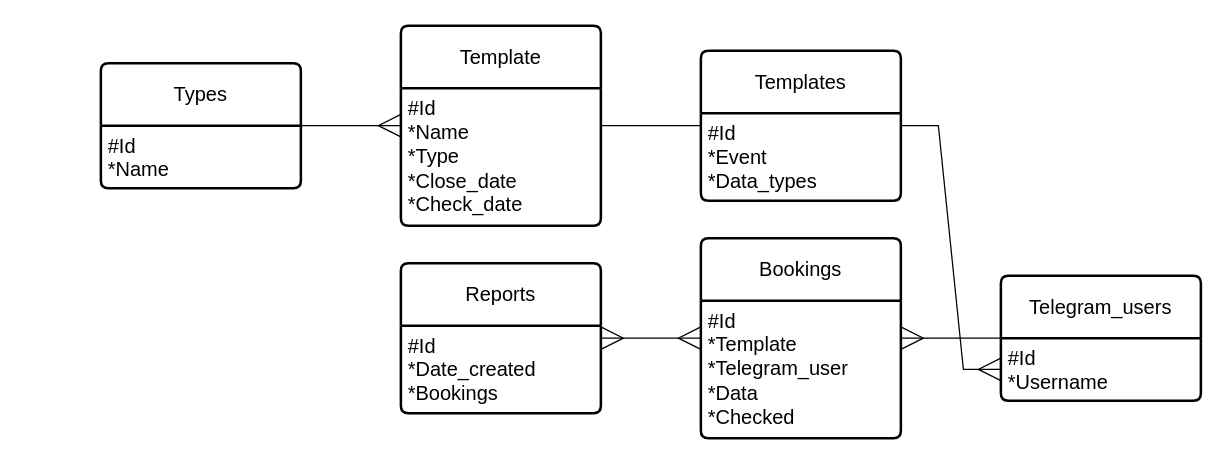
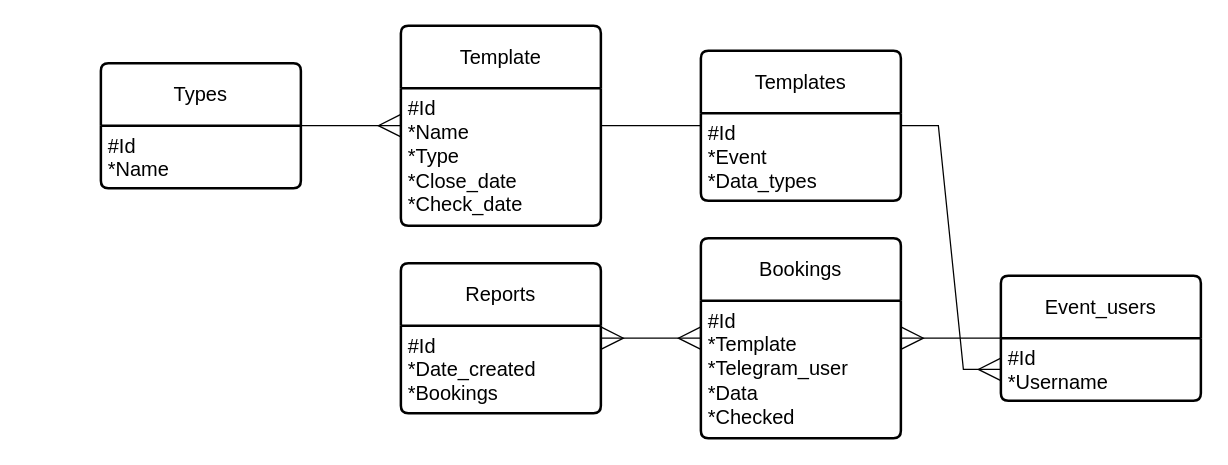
(1101, 307) -> (1101, 307)
